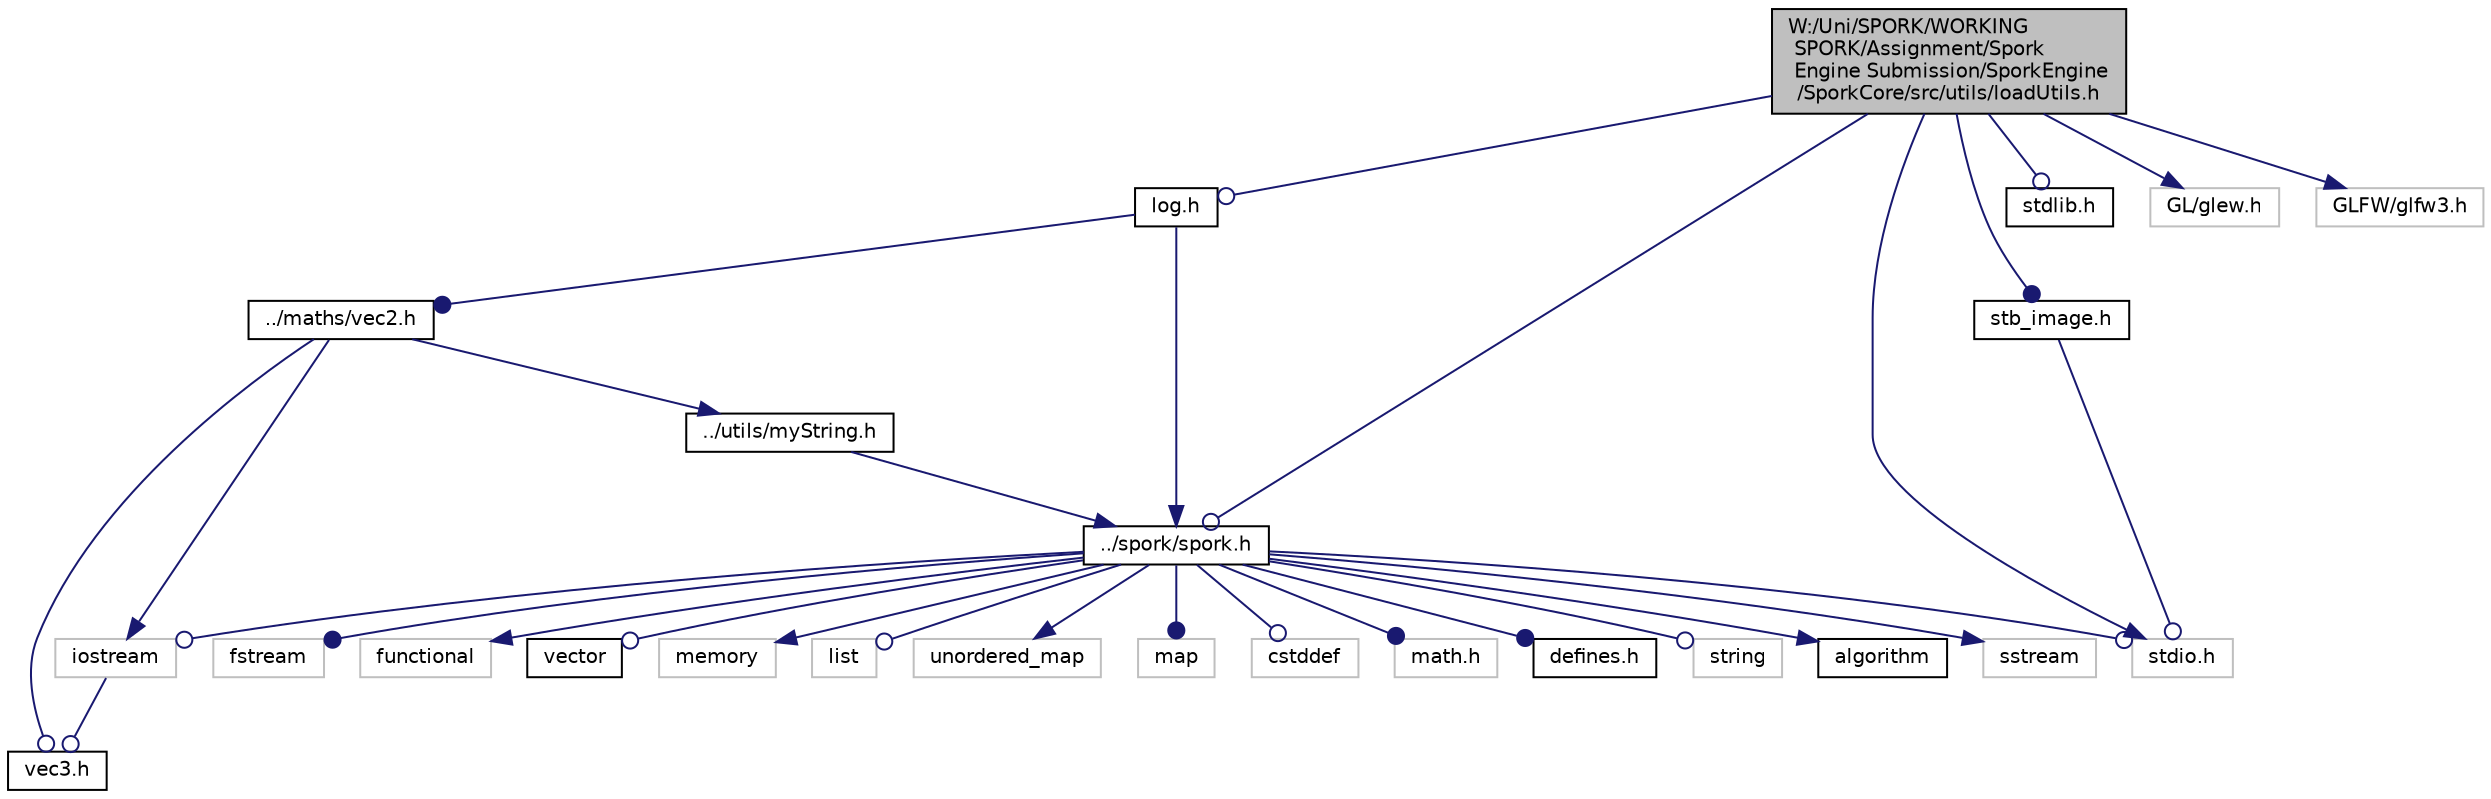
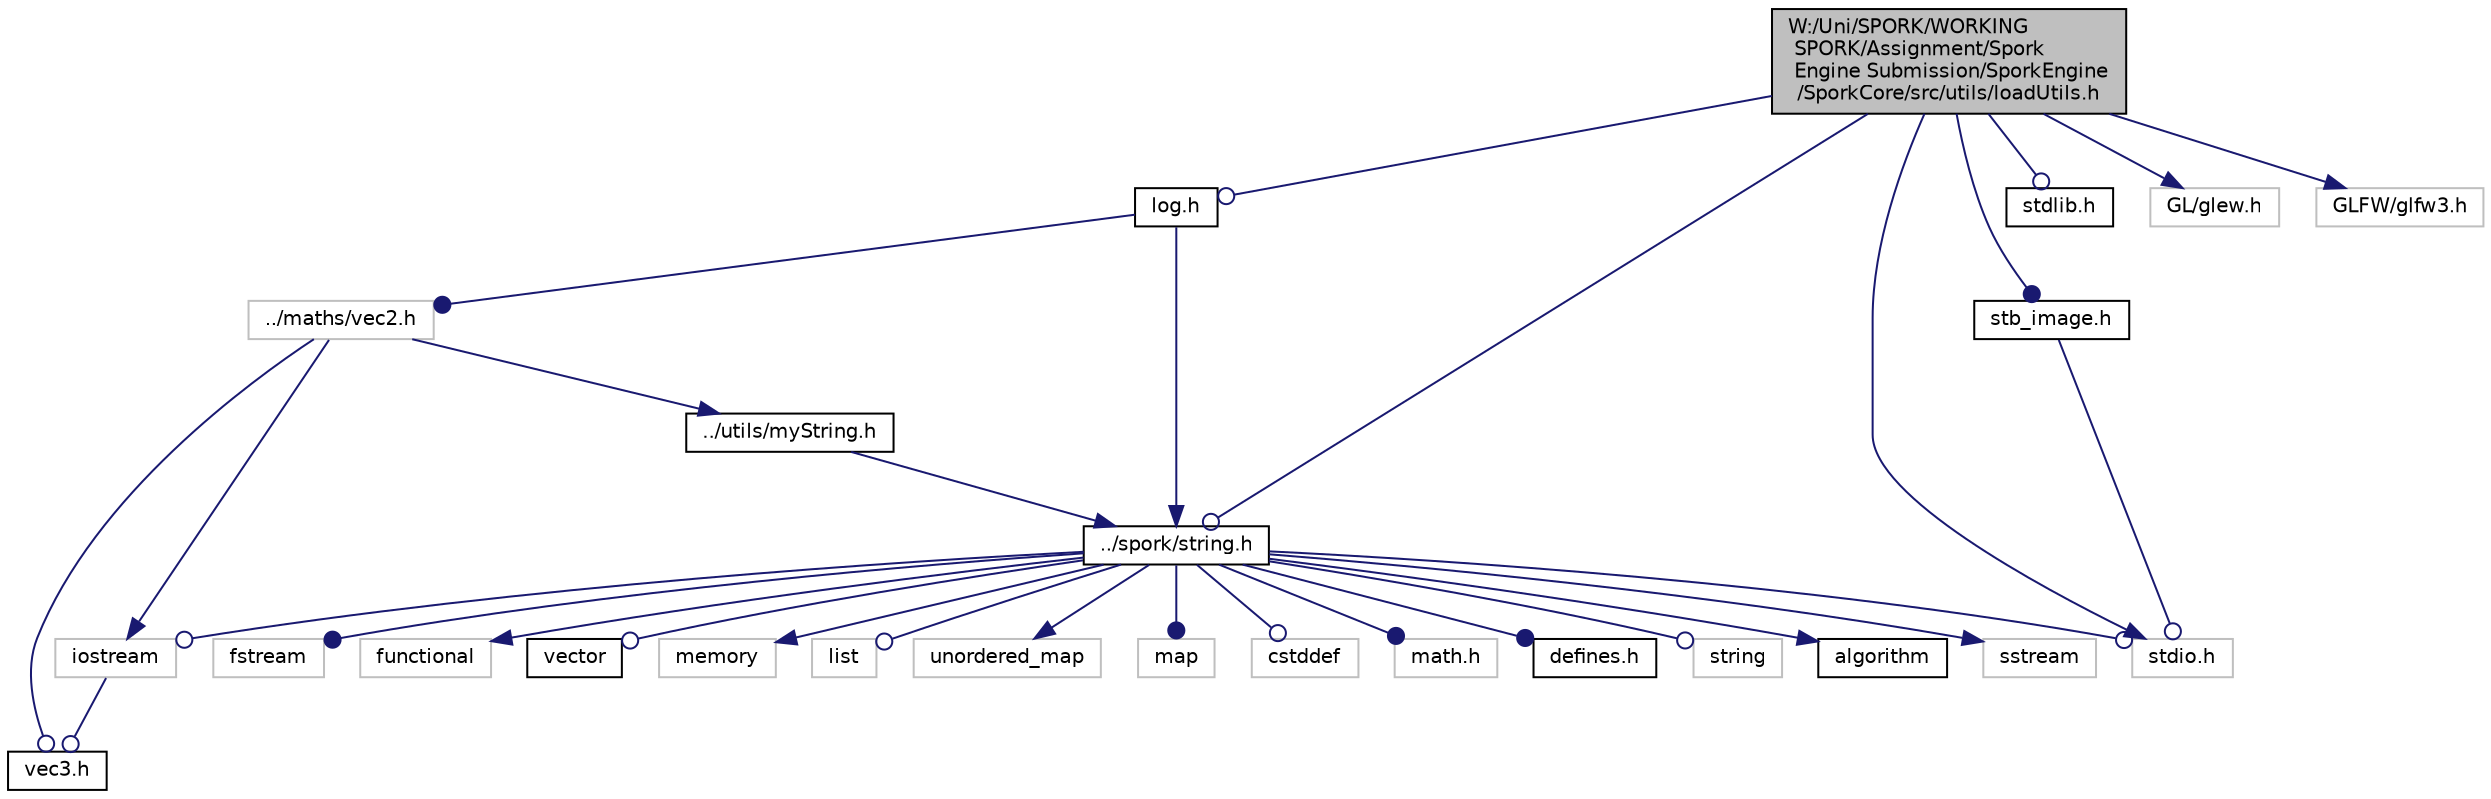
(341, 320) -> (341, 320)
(1176, 545) -> (1176, 545)
